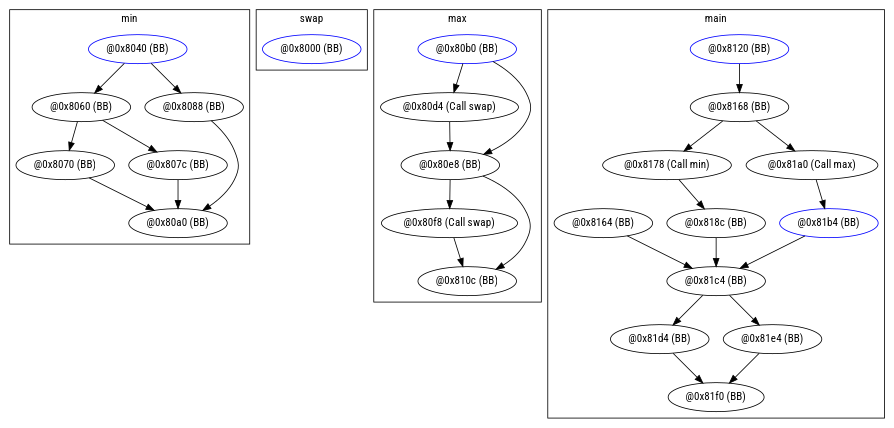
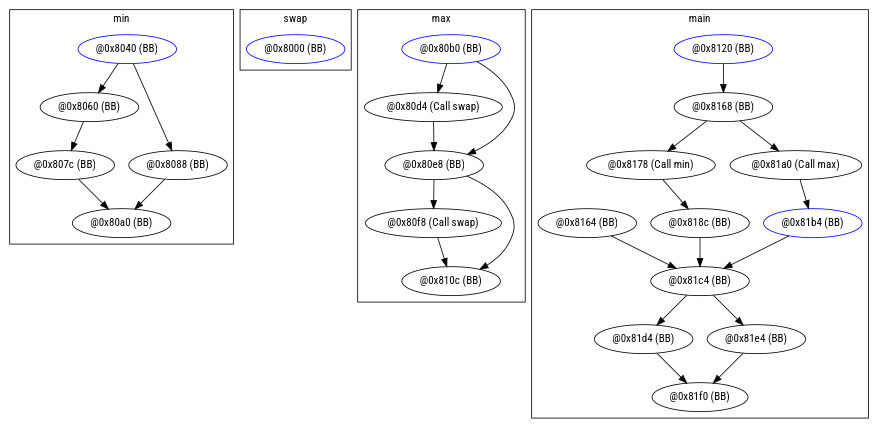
(65, 165) -> none
